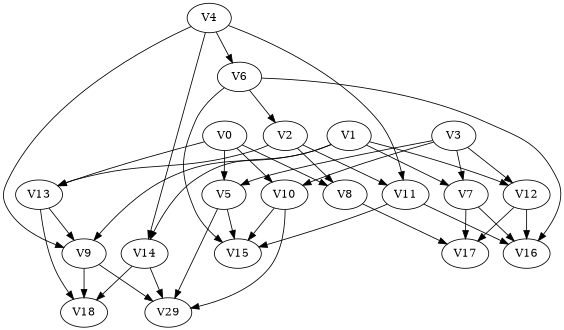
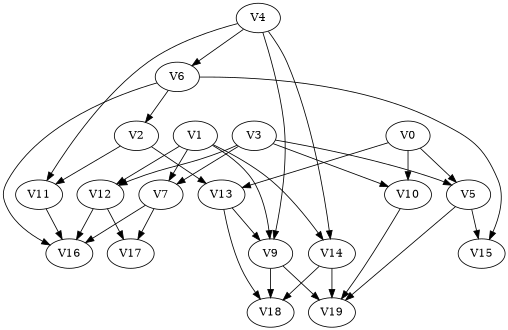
(345, 195) -> none
(264, 221) -> none
(328, 226) -> none
(168, 312) -> (332, 312)
